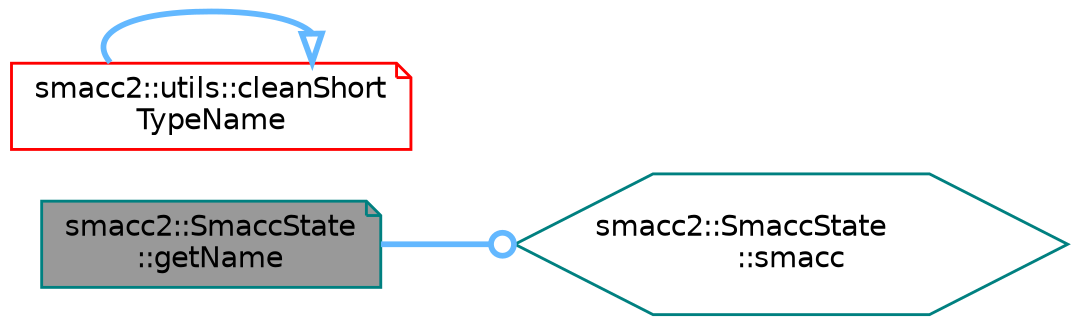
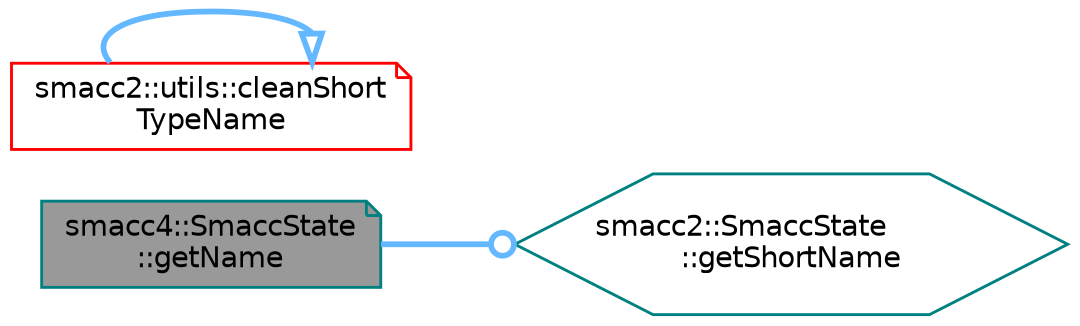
(211, 244) -> (211, 244)
(791, 244) -> (791, 244)
